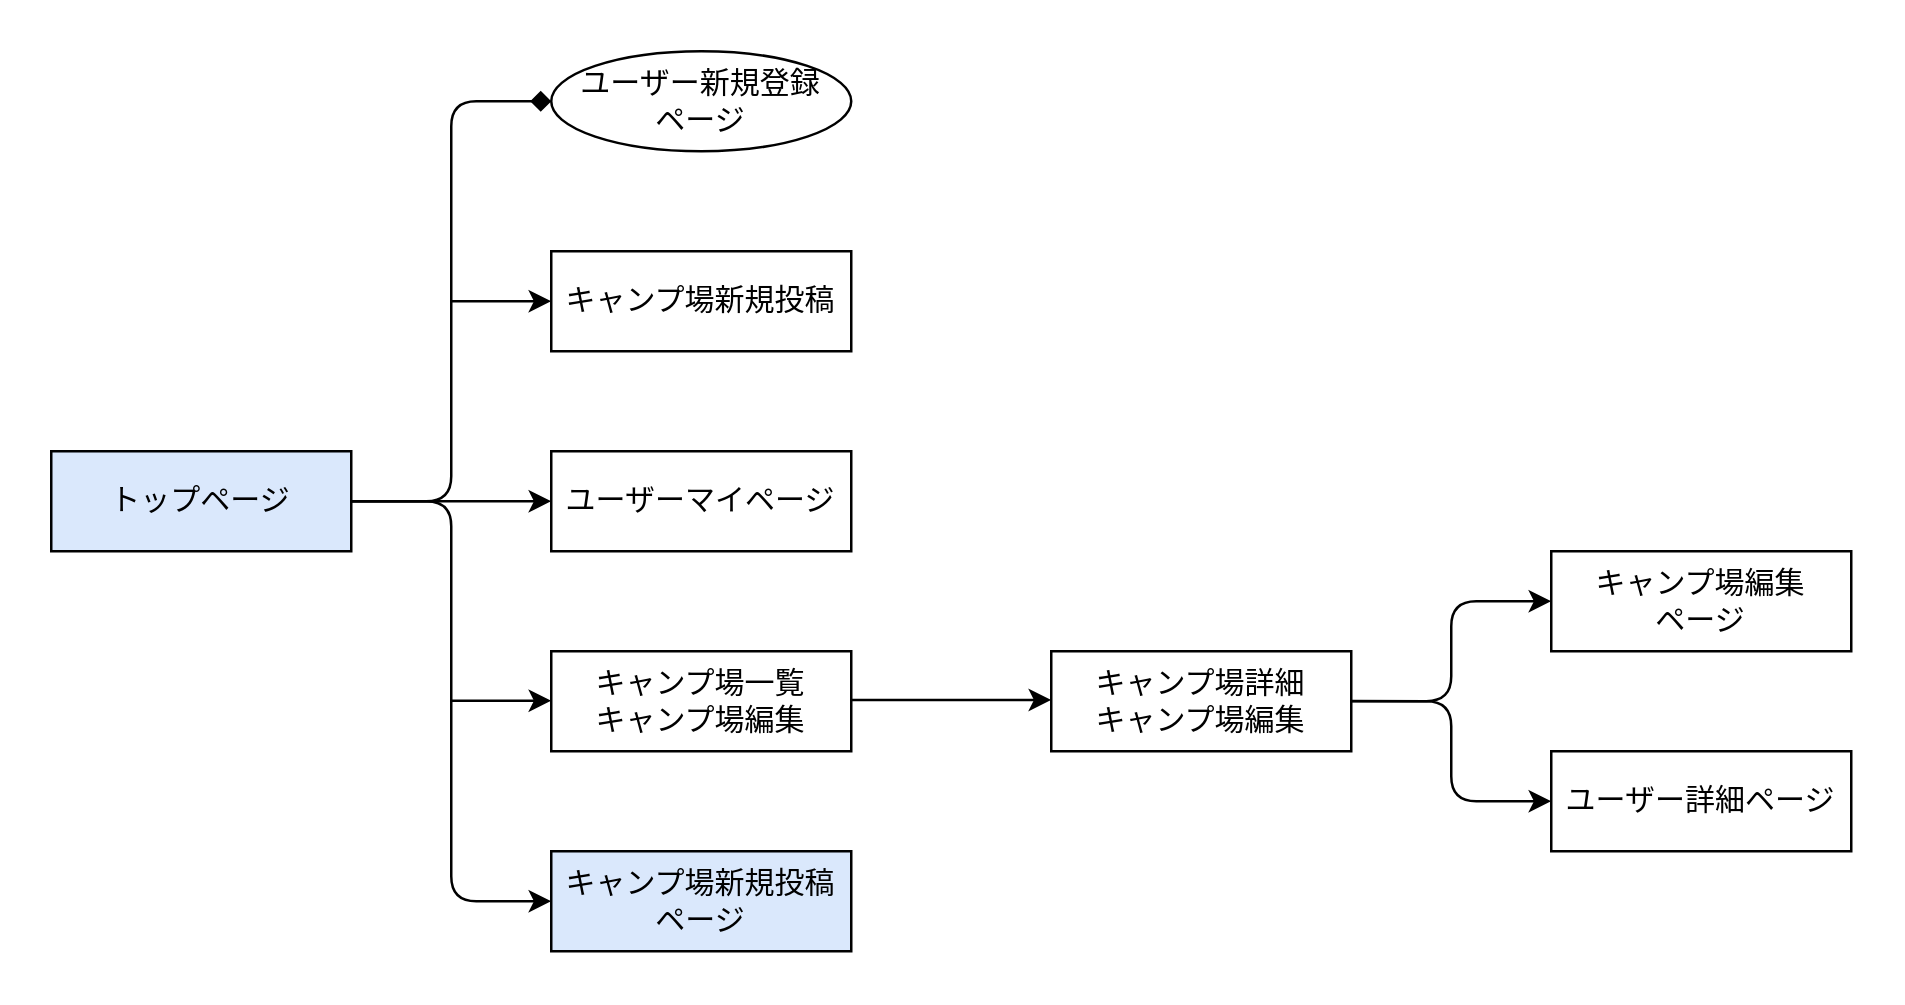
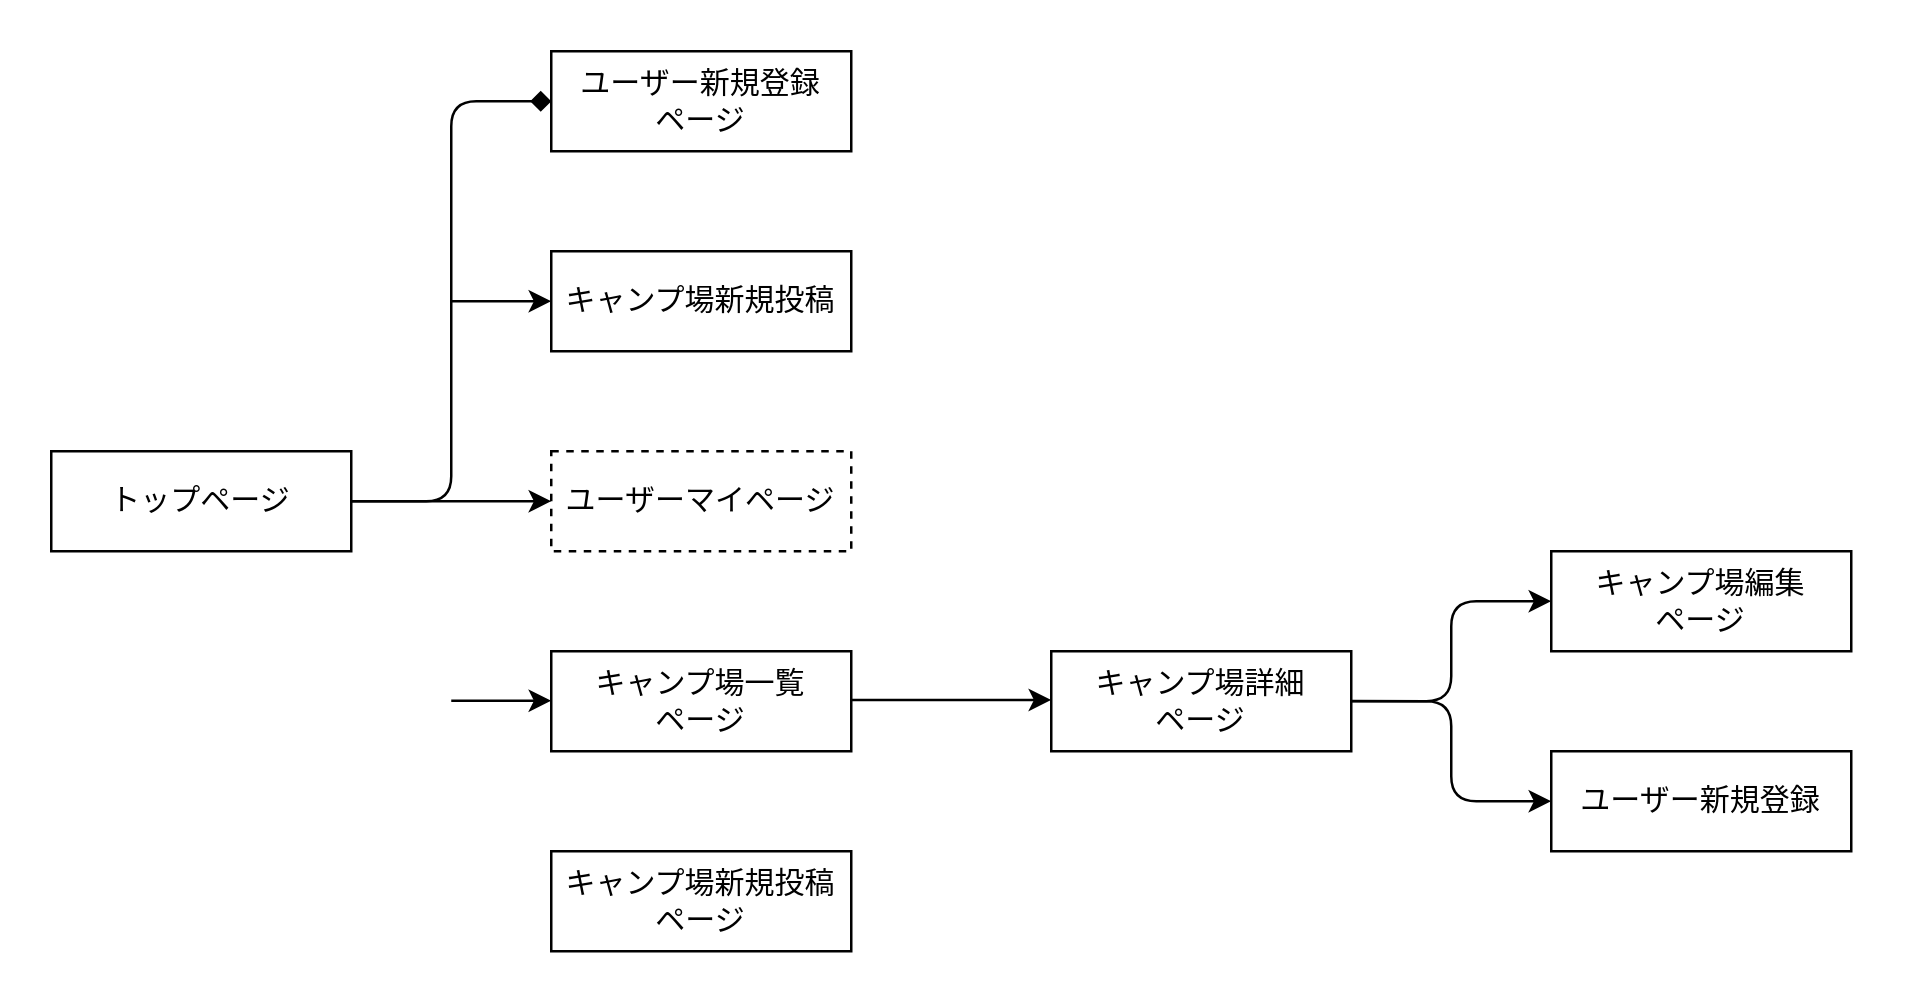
(701, 101) -> (701, 101)
(201, 501) -> (201, 501)
(701, 501) -> (701, 501)
(701, 701) -> (701, 701)
(1201, 701) -> (1201, 701)
(1701, 801) -> (1701, 801)
(451, 837) -> none
(701, 901) -> (701, 901)
